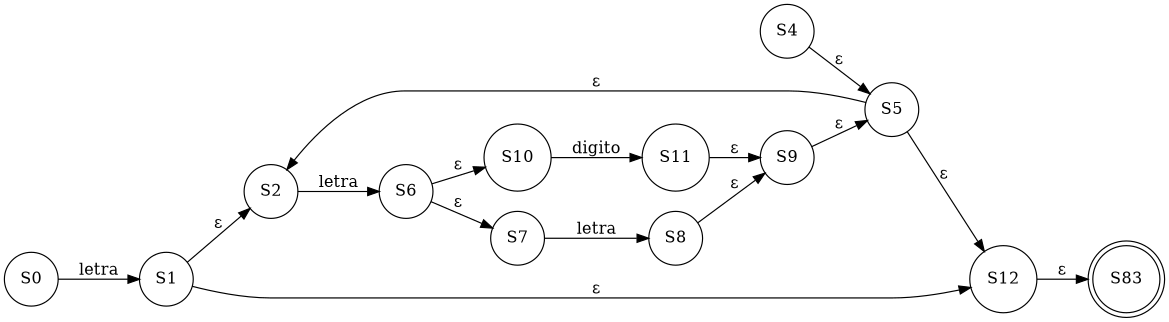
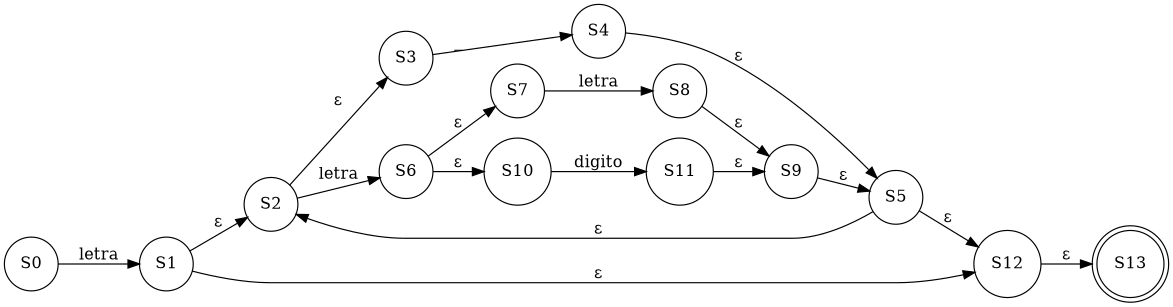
none -> (406, 58)
(1126, 279) -> (1130, 264)
